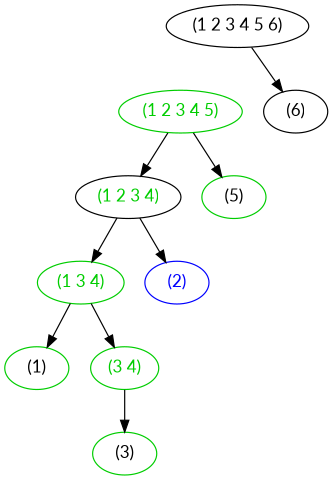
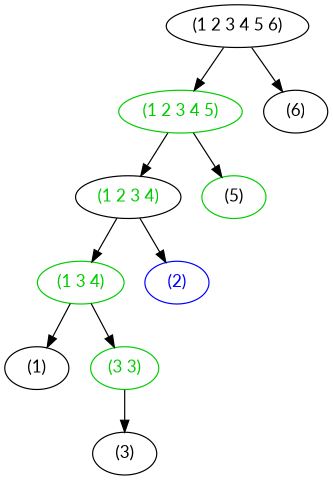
none -> (212, 64)
(37, 368) -> (37, 368)
(125, 368) -> (125, 368)
(125, 454) -> (125, 454)
